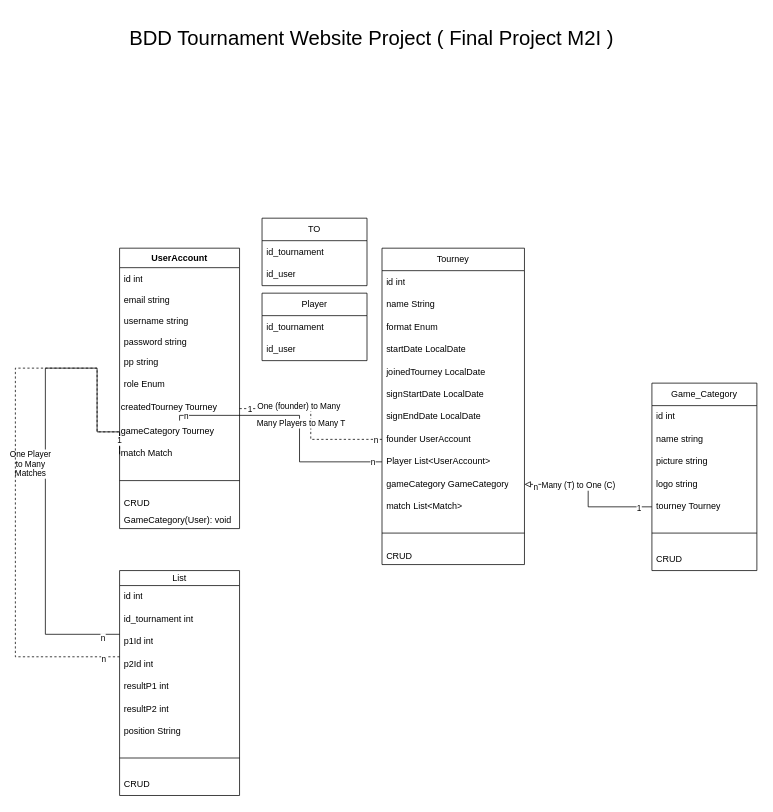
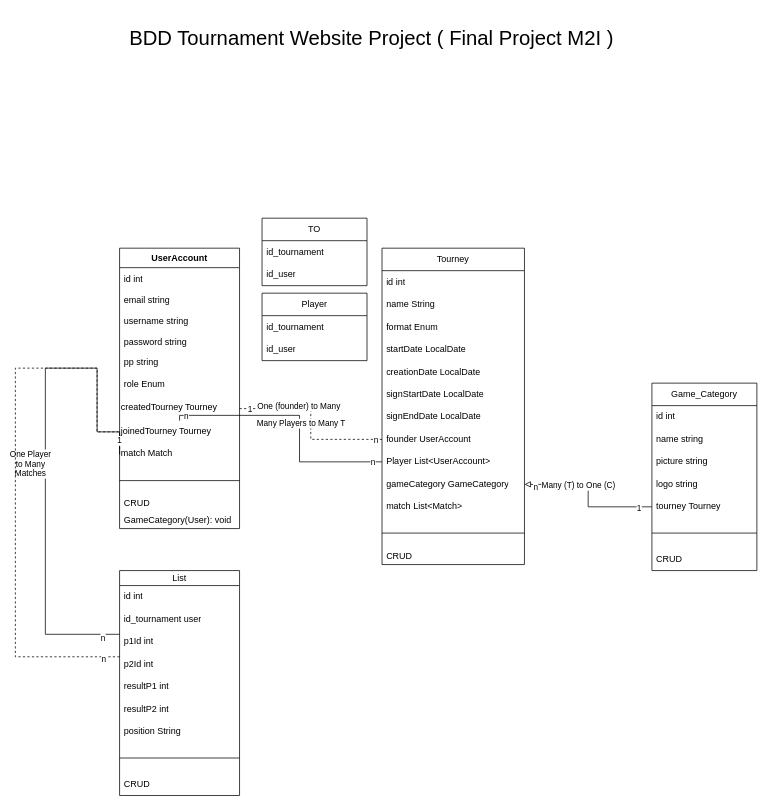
(441, 372) -> (439, 372)
(170, 431) -> (172, 431)
(163, 619) -> (167, 619)
